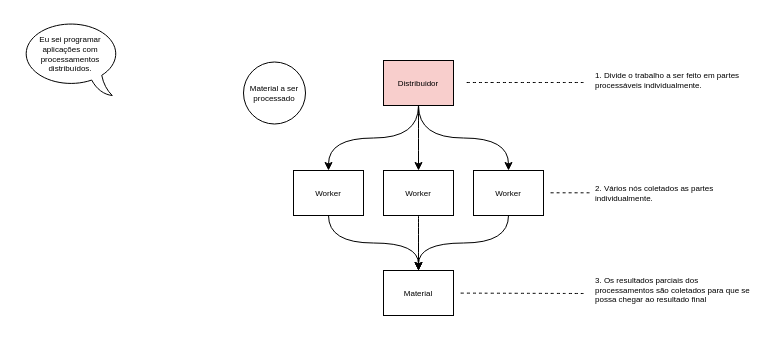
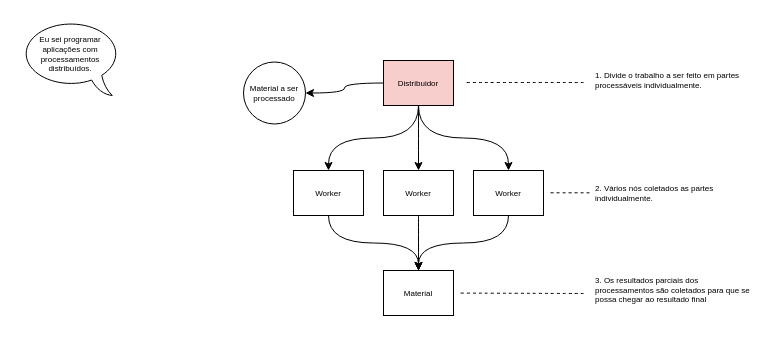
none -> (348, 85)
